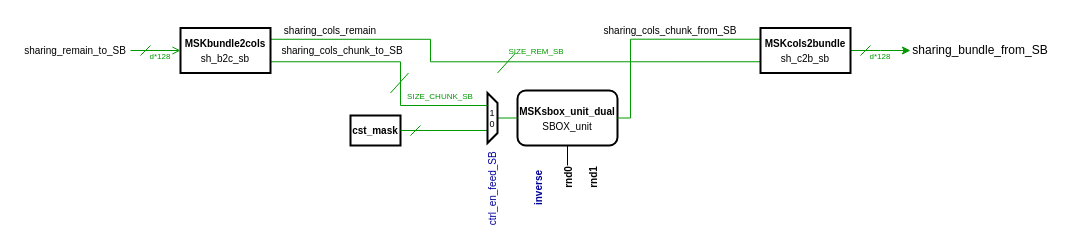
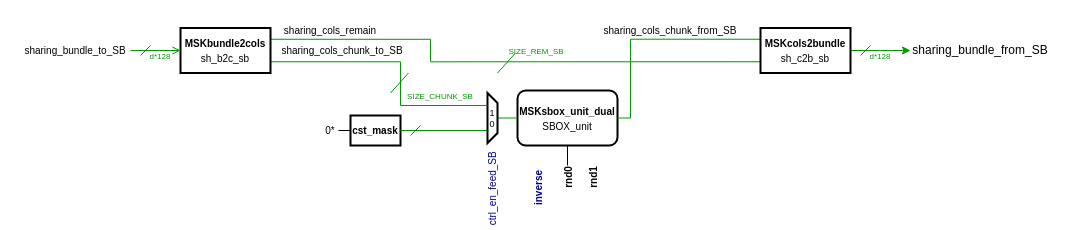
(76, 51) -> (76, 51)
none -> (331, 131)
none -> (345, 131)
